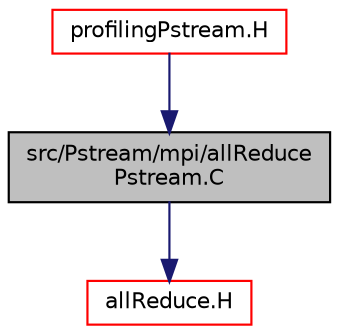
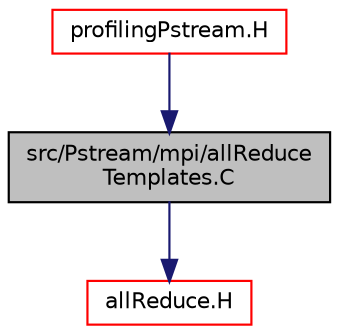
(169, 167) -> (169, 167)
